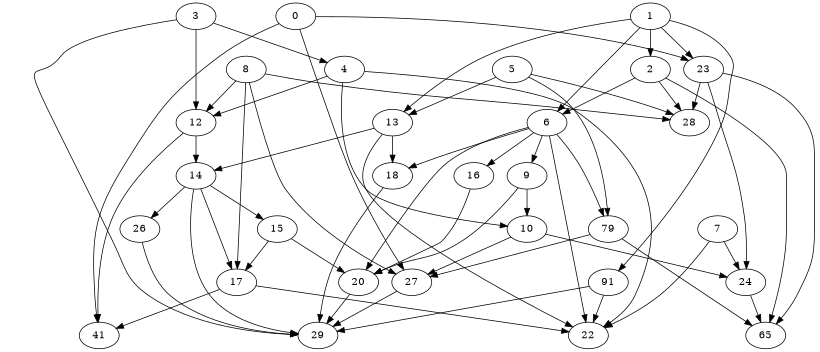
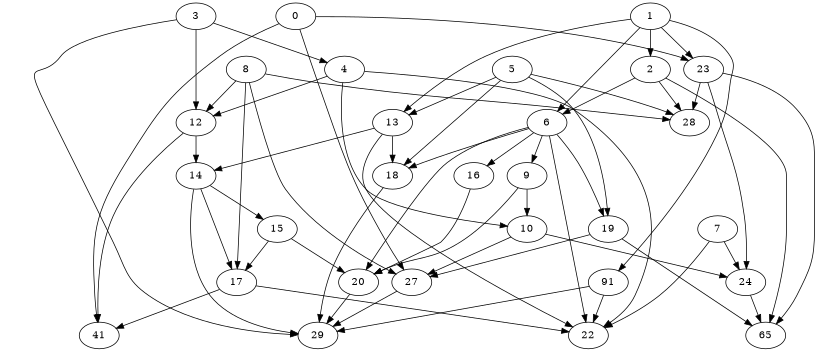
none -> (455, 120)
(140, 229) -> none
(608, 229) -> (608, 229)
